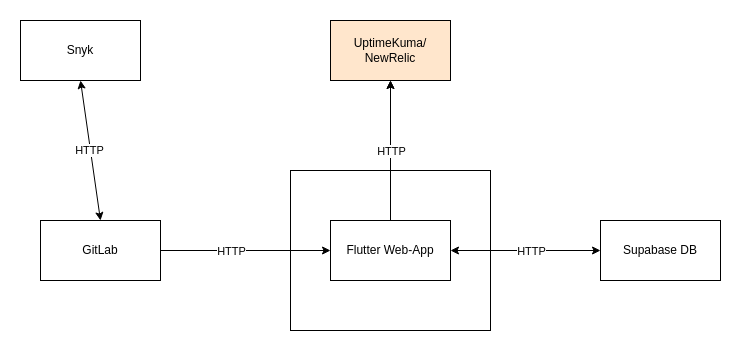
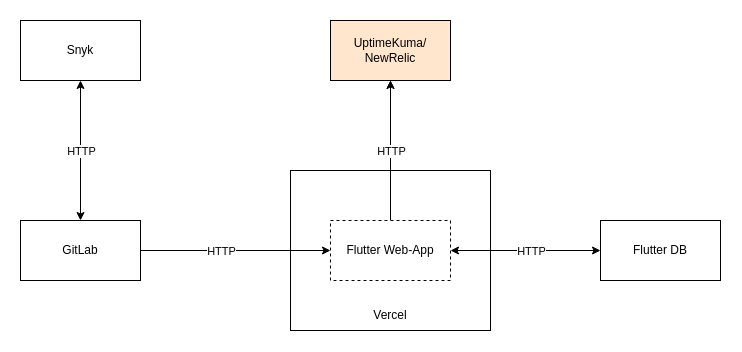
(391, 219) -> (391, 219)
(101, 251) -> (81, 251)
(391, 251) -> (391, 251)
(661, 251) -> (661, 251)
none -> (391, 316)
